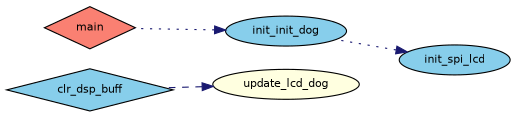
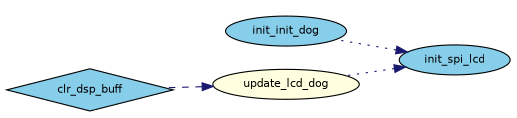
(90, 28) -> none
none -> (370, 72)
